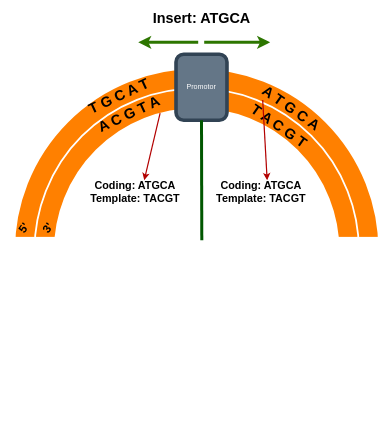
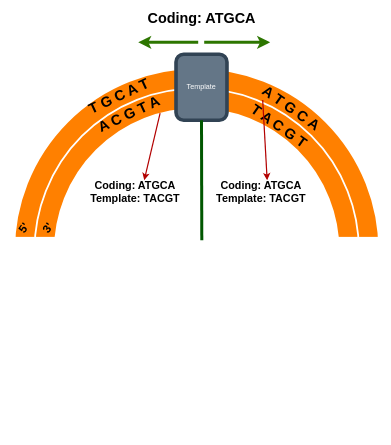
(202, 18) -> (202, 18)
(202, 87) -> (202, 87)
